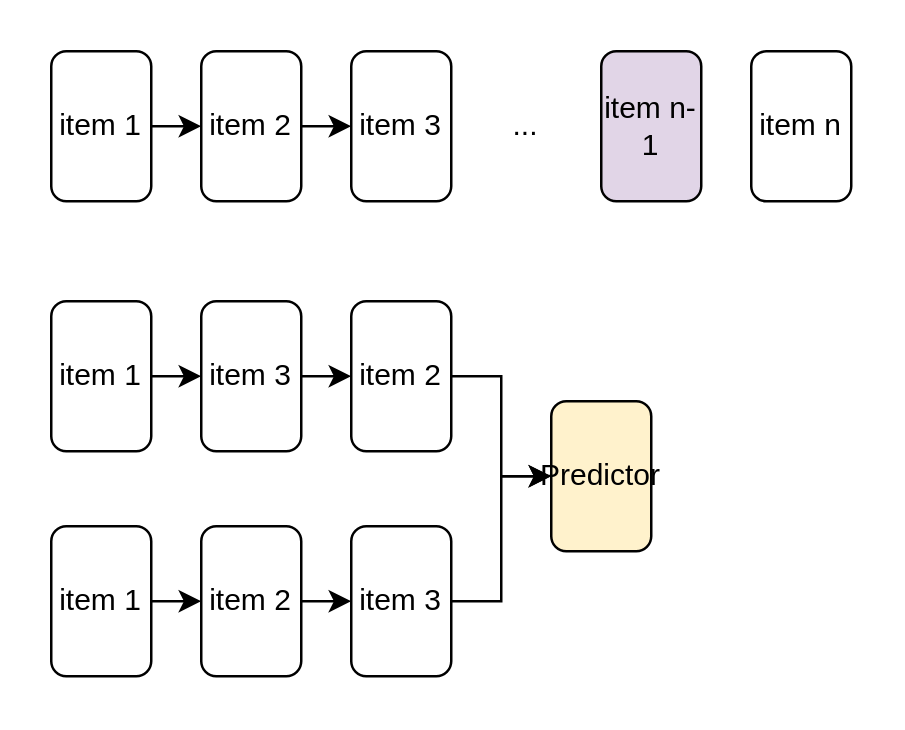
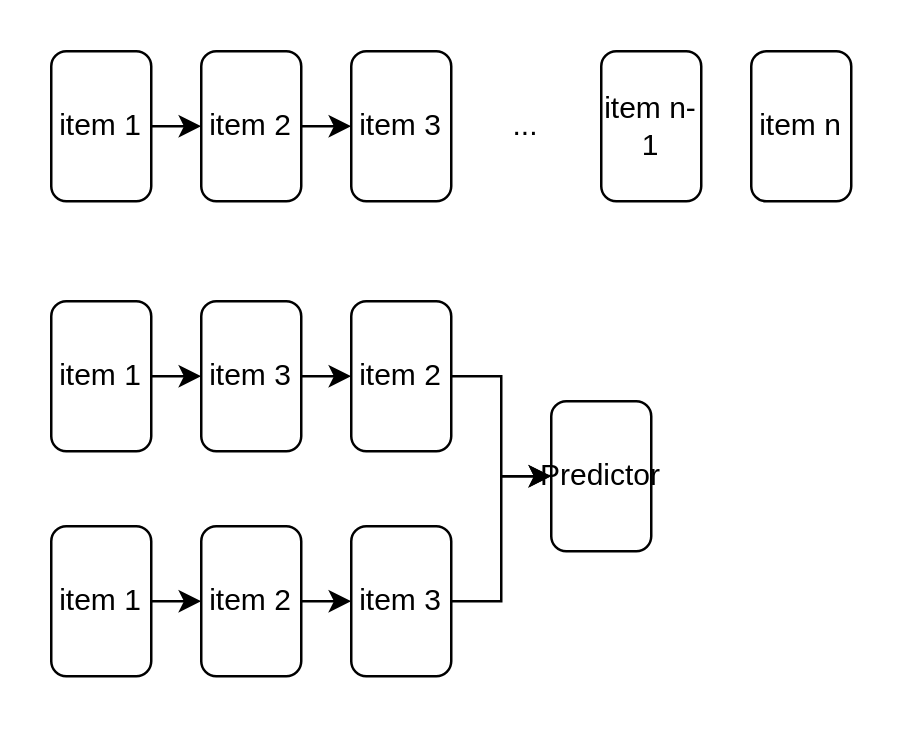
(651, 126) -> (651, 126)
(601, 476) -> (601, 476)
